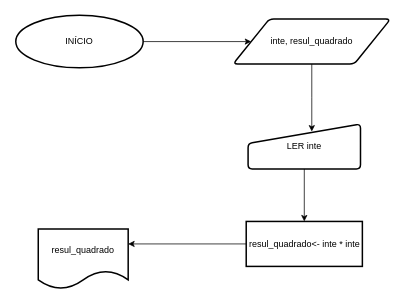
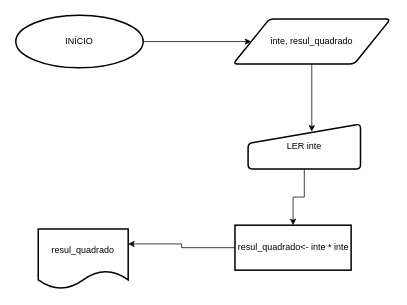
(304, 244) -> (293, 248)
